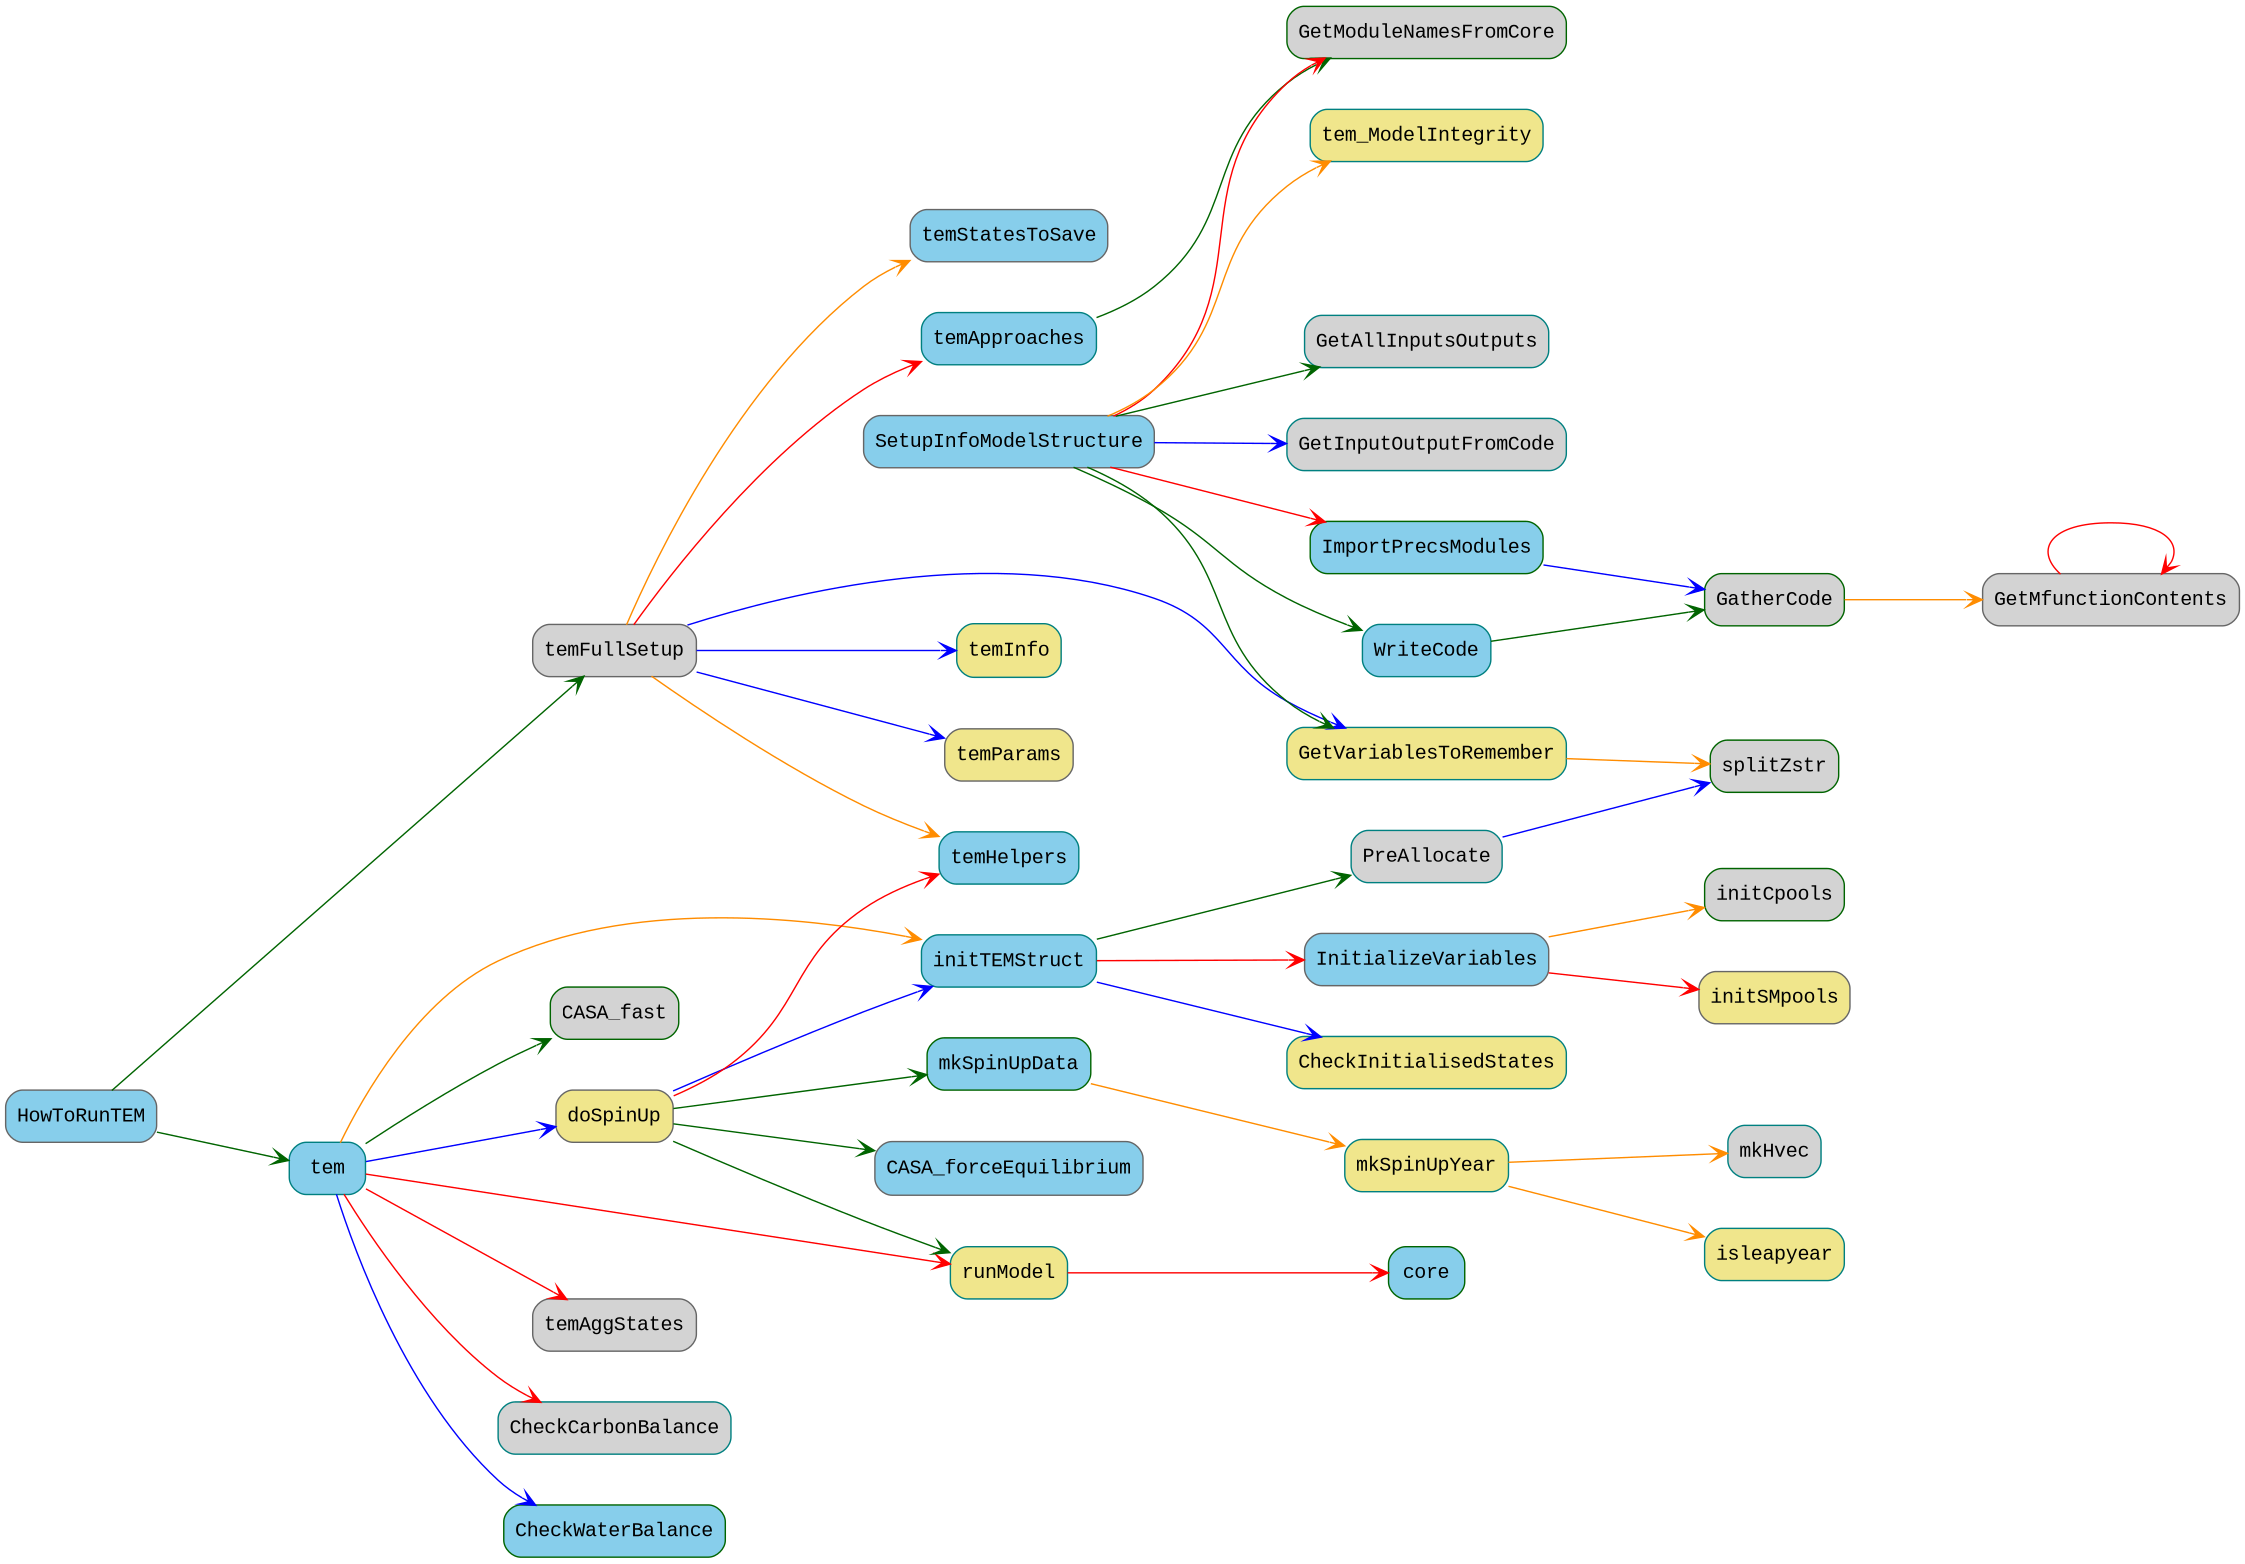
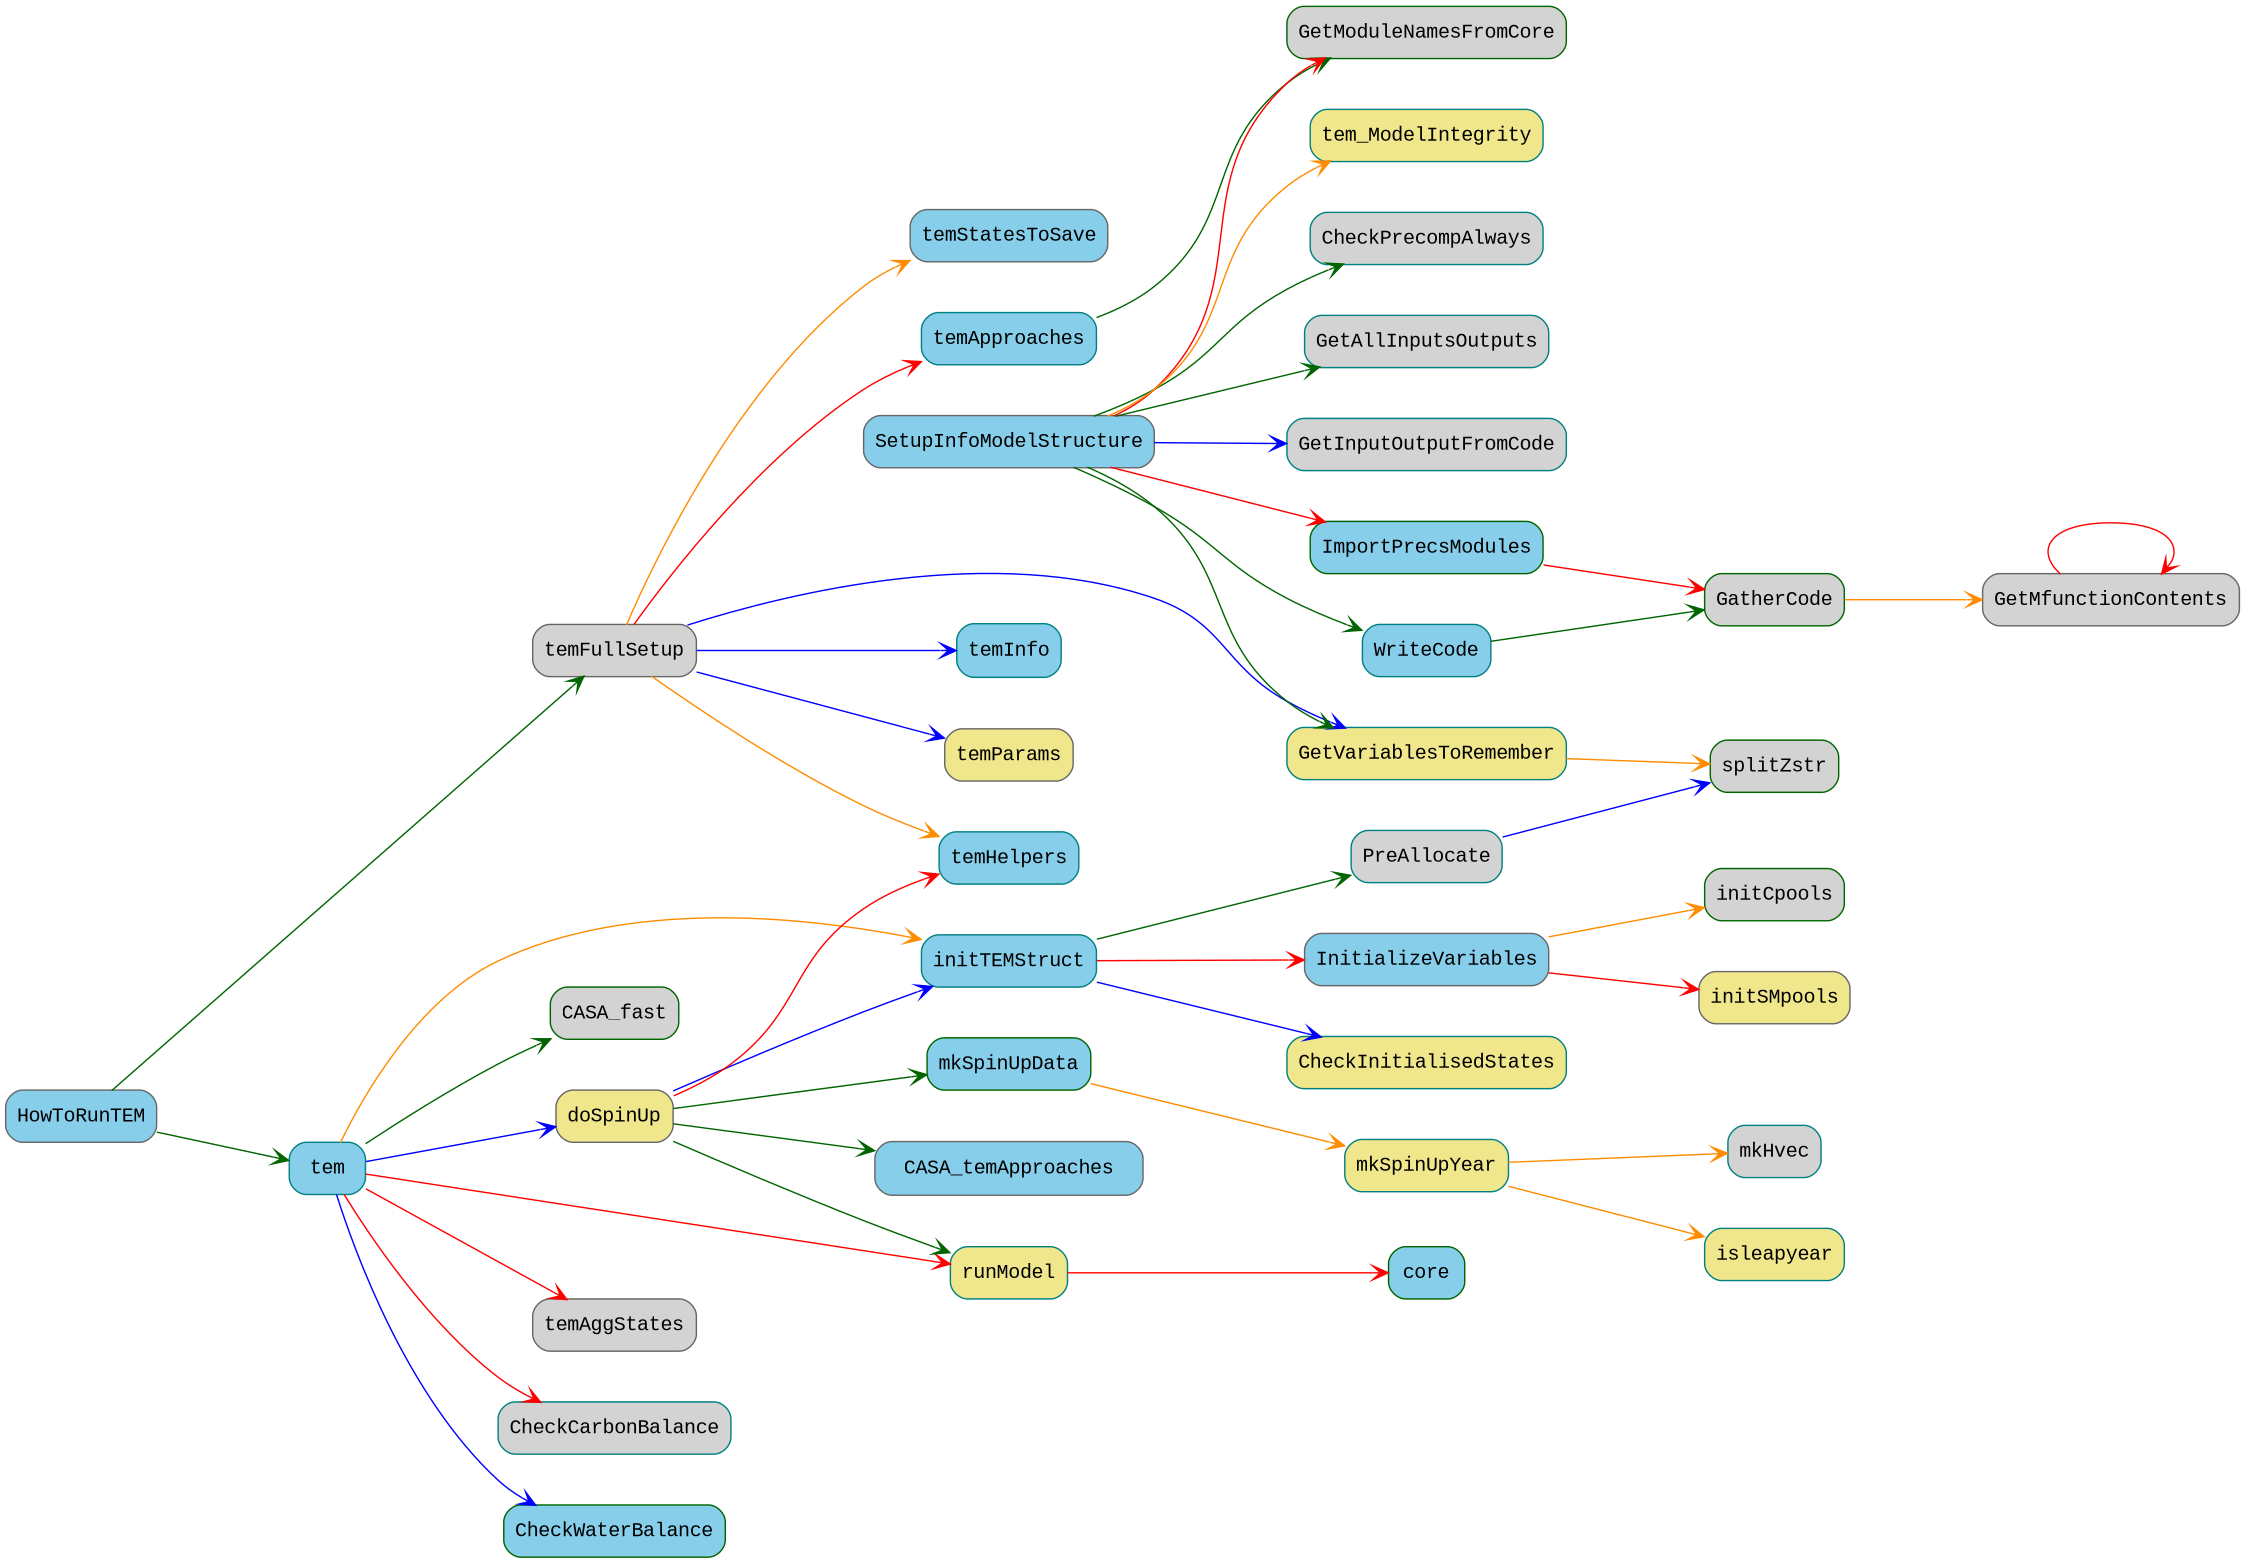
none -> (1427, 238)
(1616, 576) -> (1616, 576)
(1009, 651) -> (1009, 651)
(1009, 1168) -> (1009, 1168)
